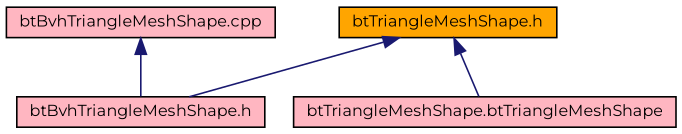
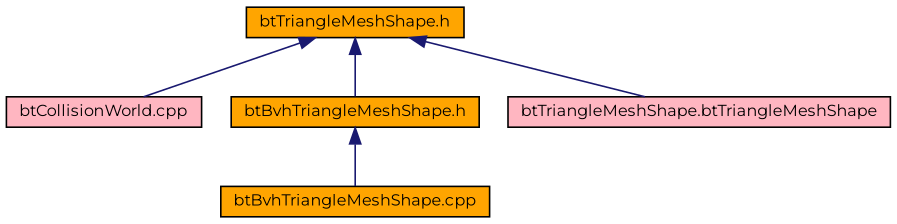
(141, 22) -> (355, 202)
(141, 76) -> (355, 165)
none -> (104, 112)
(141, 112) -> (355, 112)
